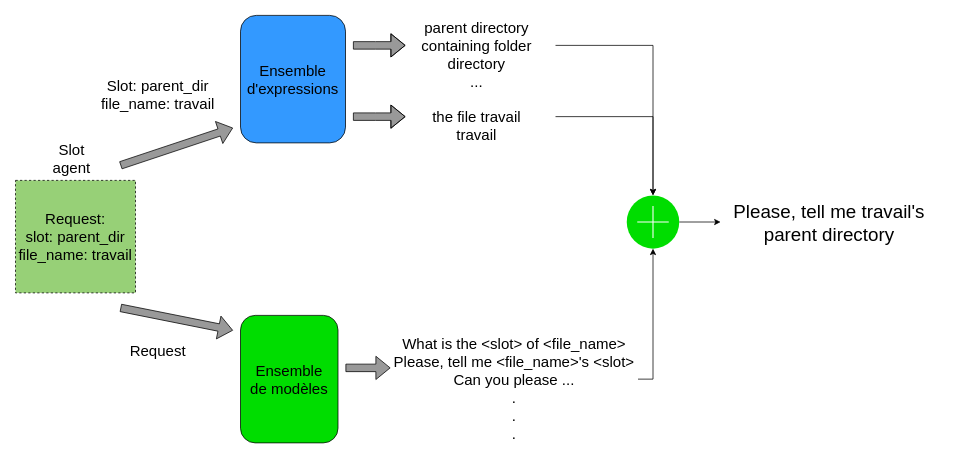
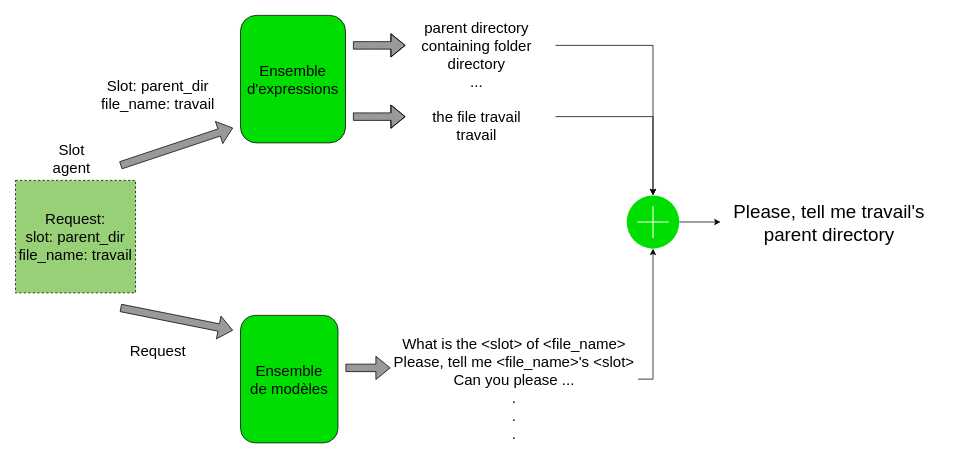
(293, 79) -> (293, 79)
